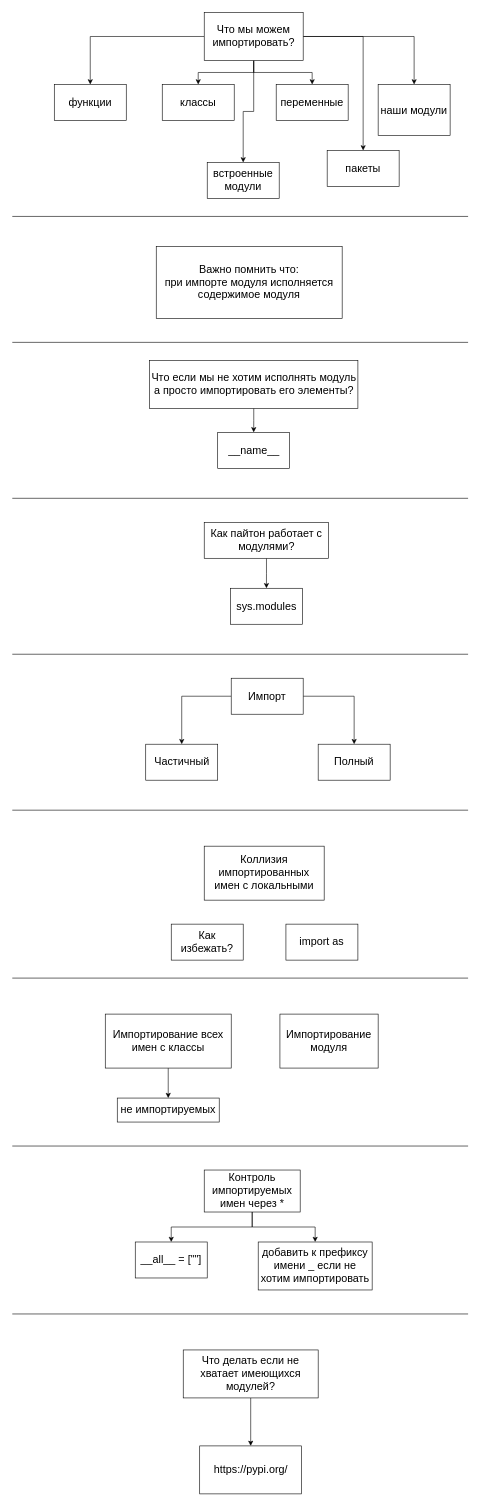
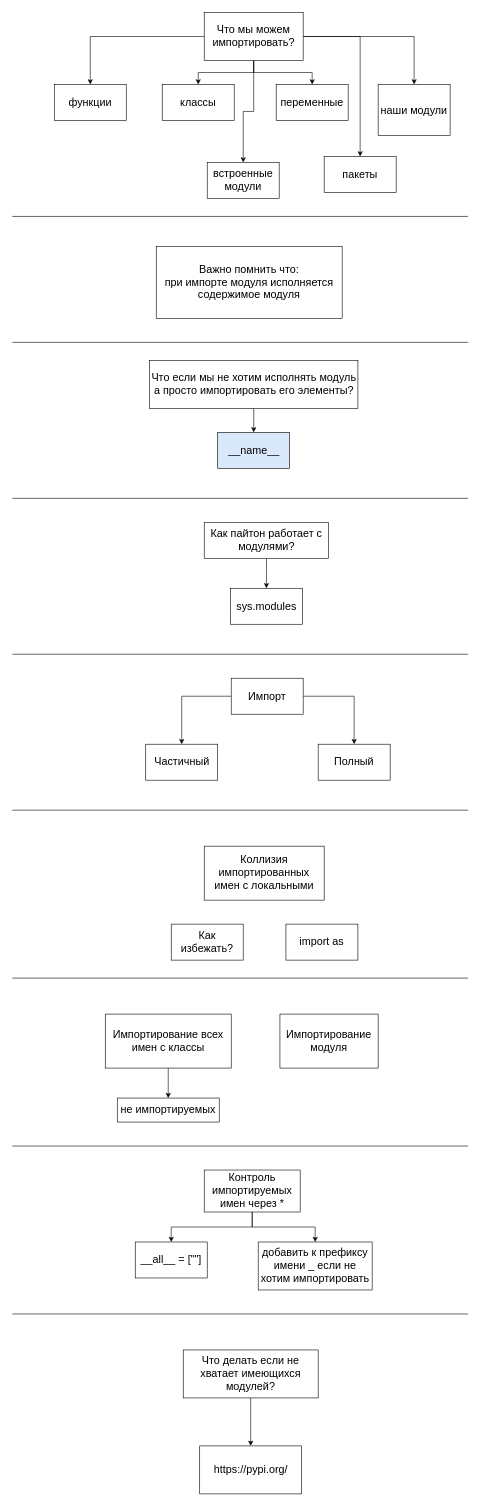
(363, 168) -> (360, 174)
(254, 450) -> (254, 450)
